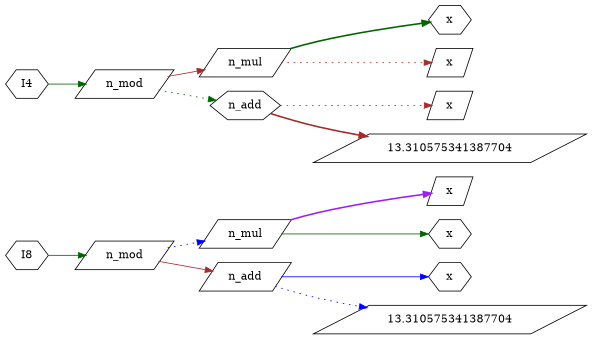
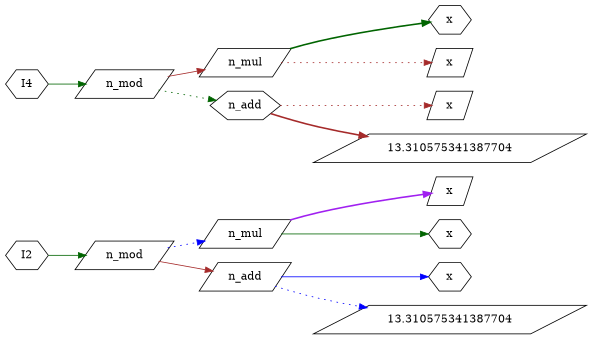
(27, 255) -> (27, 255)
